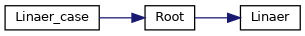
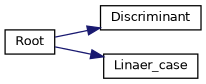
(116, 18) -> (73, 51)
(270, 18) -> (151, 18)
